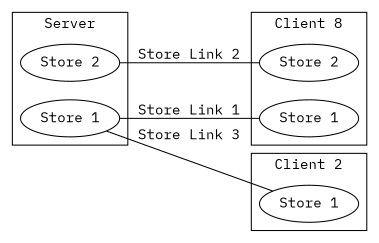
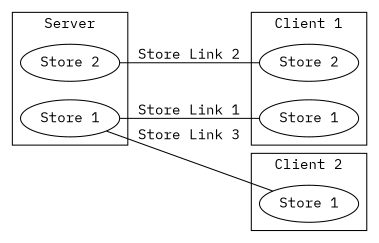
(309, 24) -> (309, 24)
